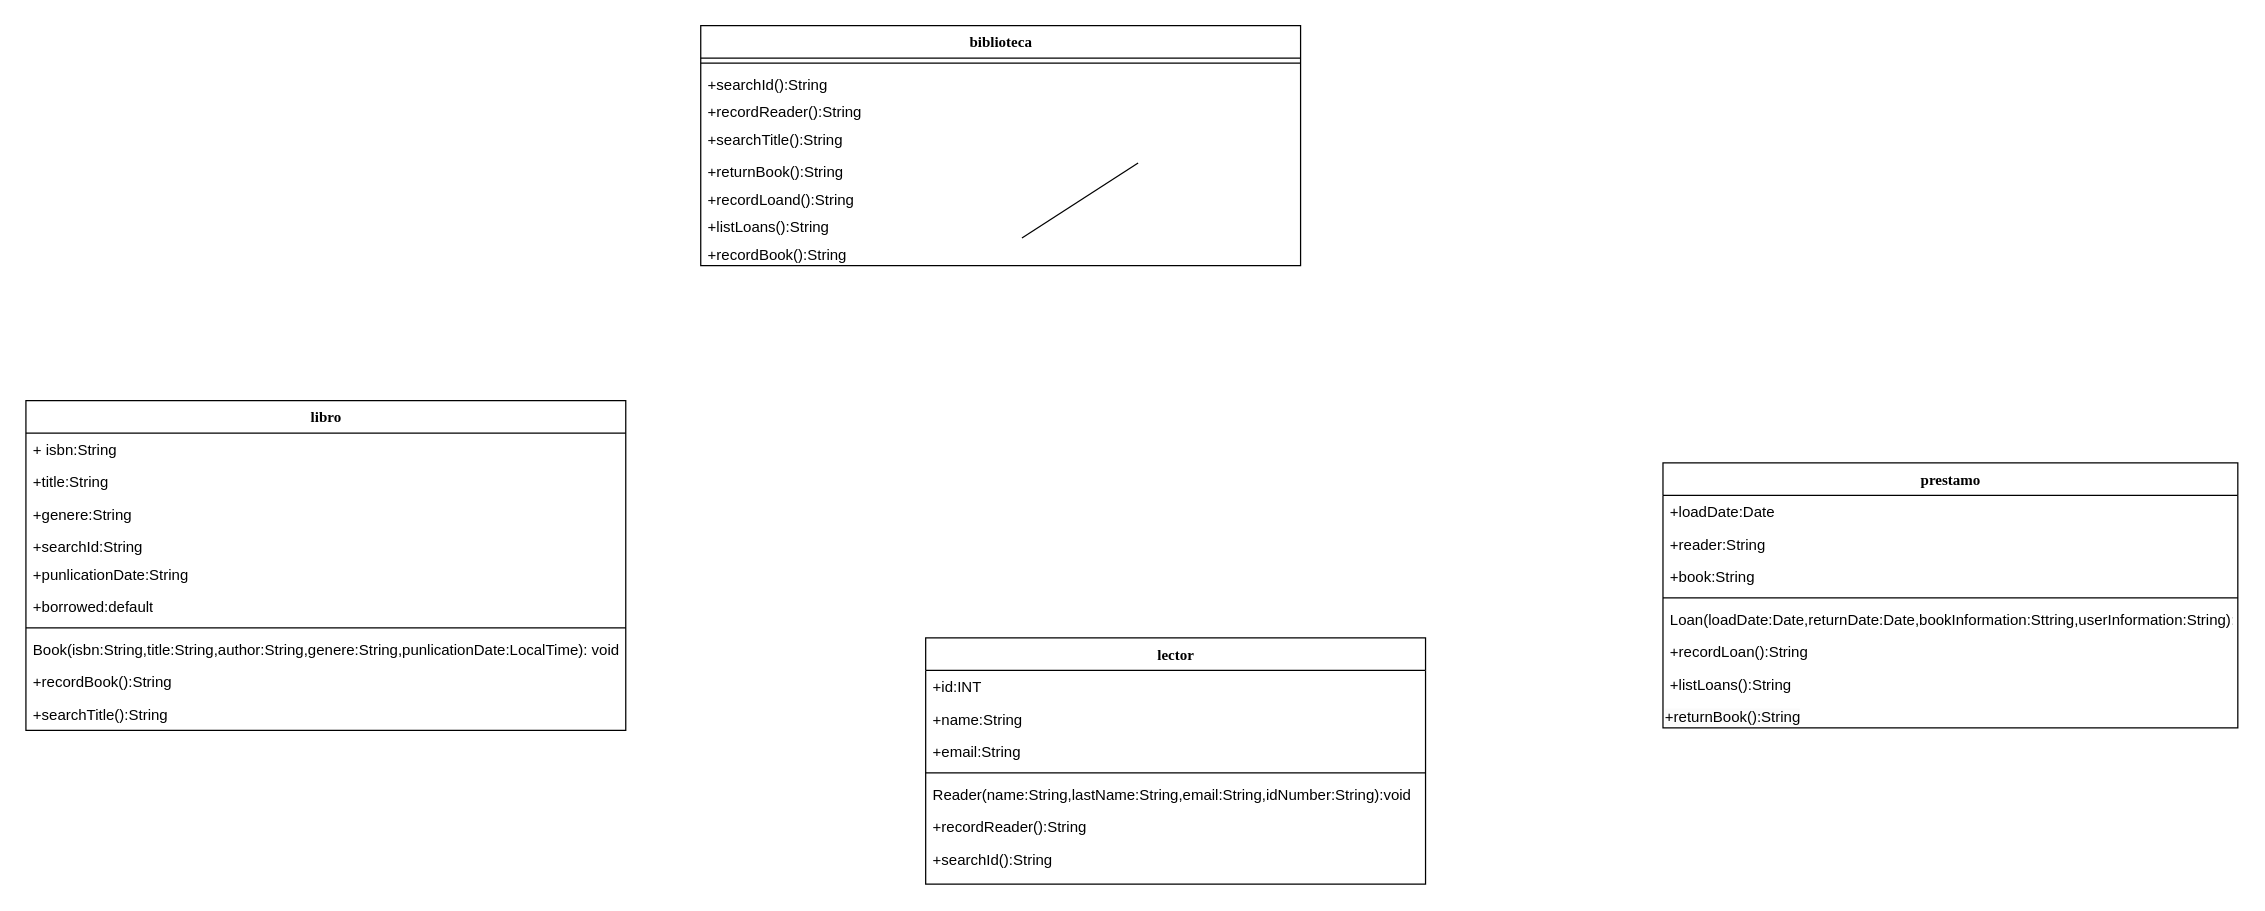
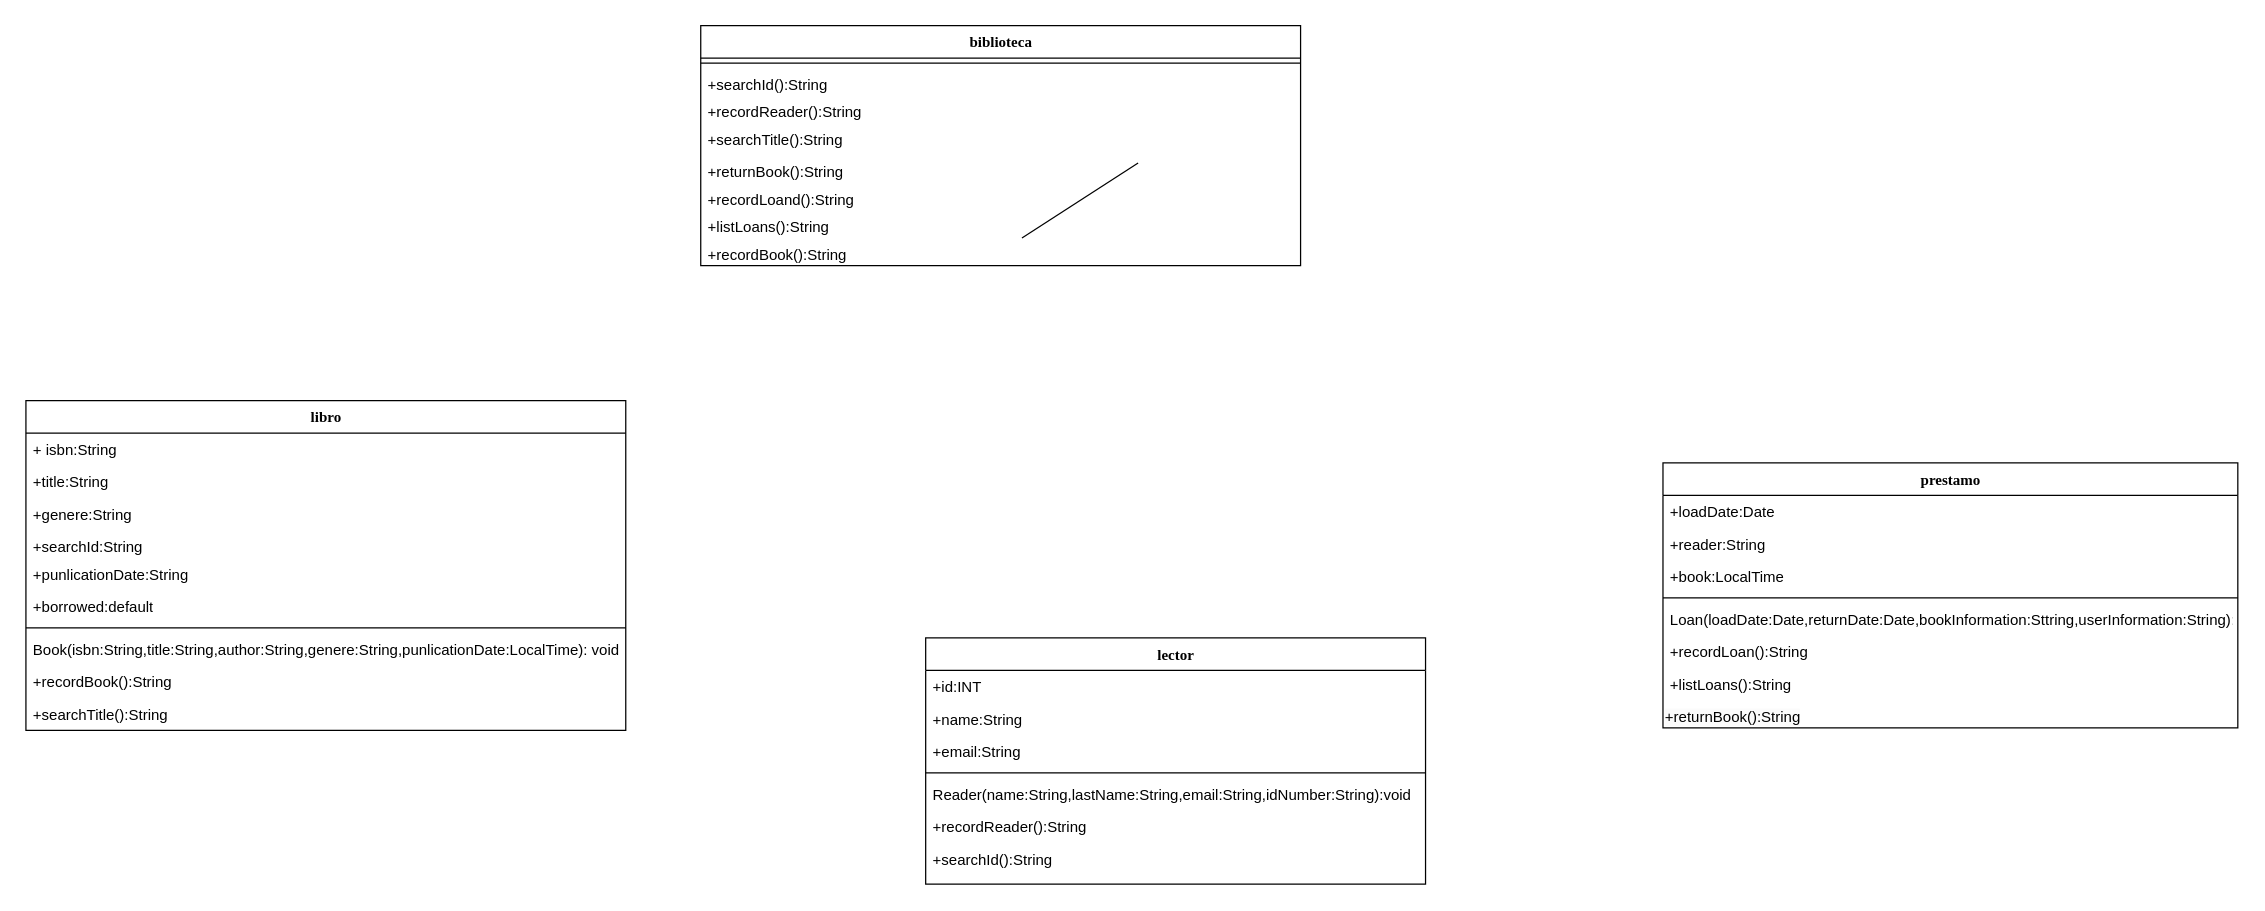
(1717, 578) -> (1728, 578)
